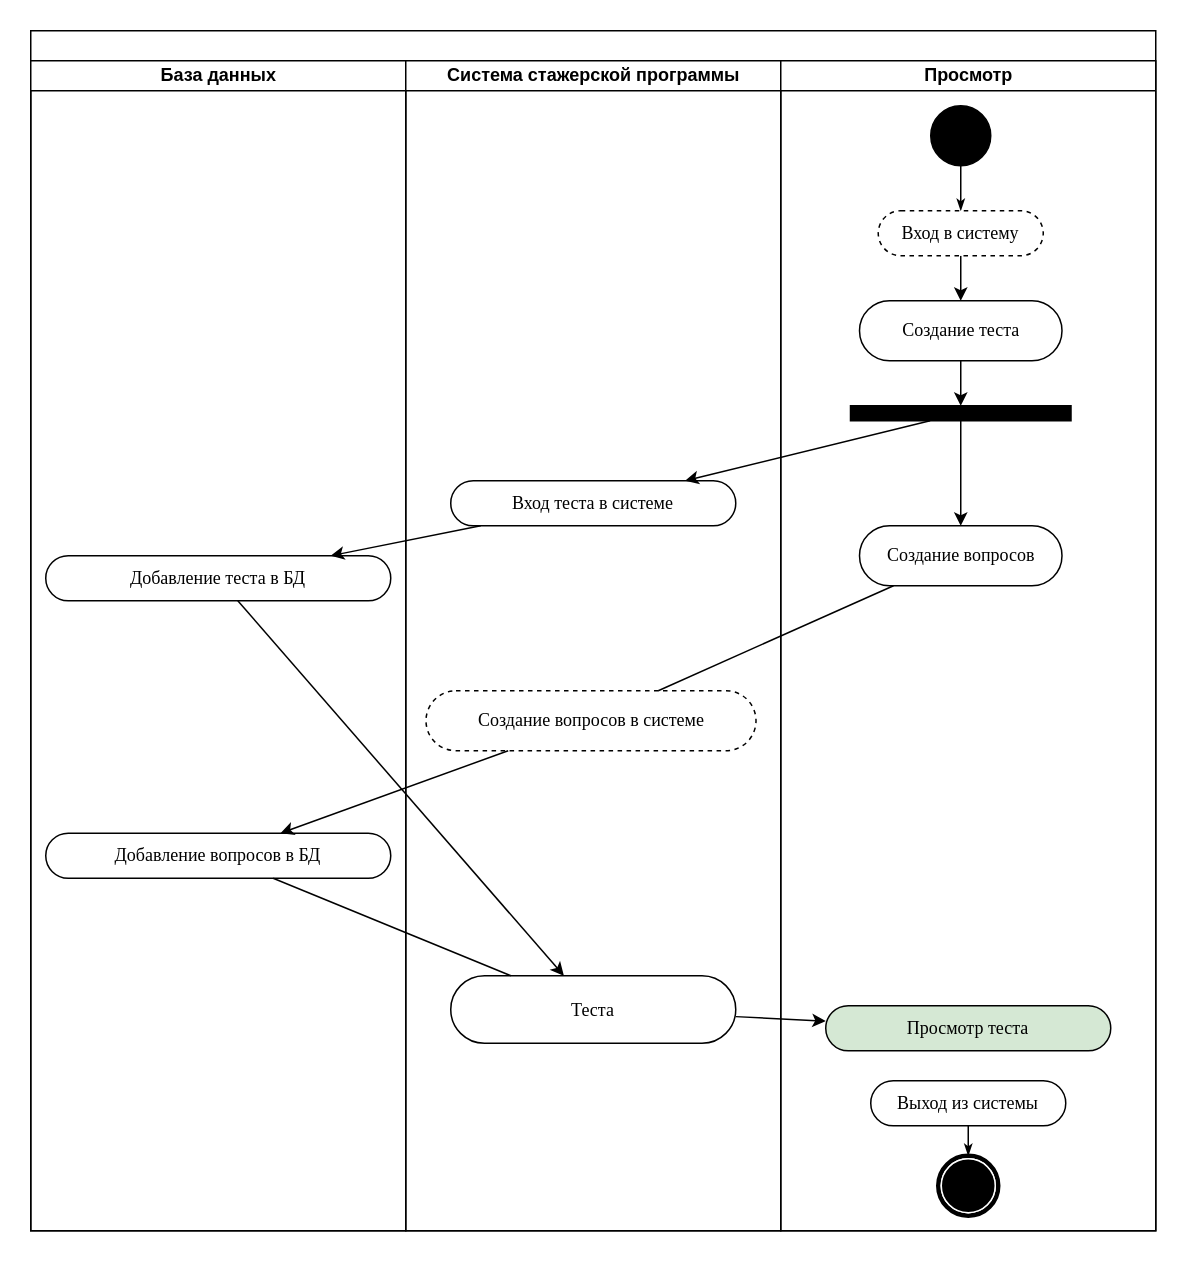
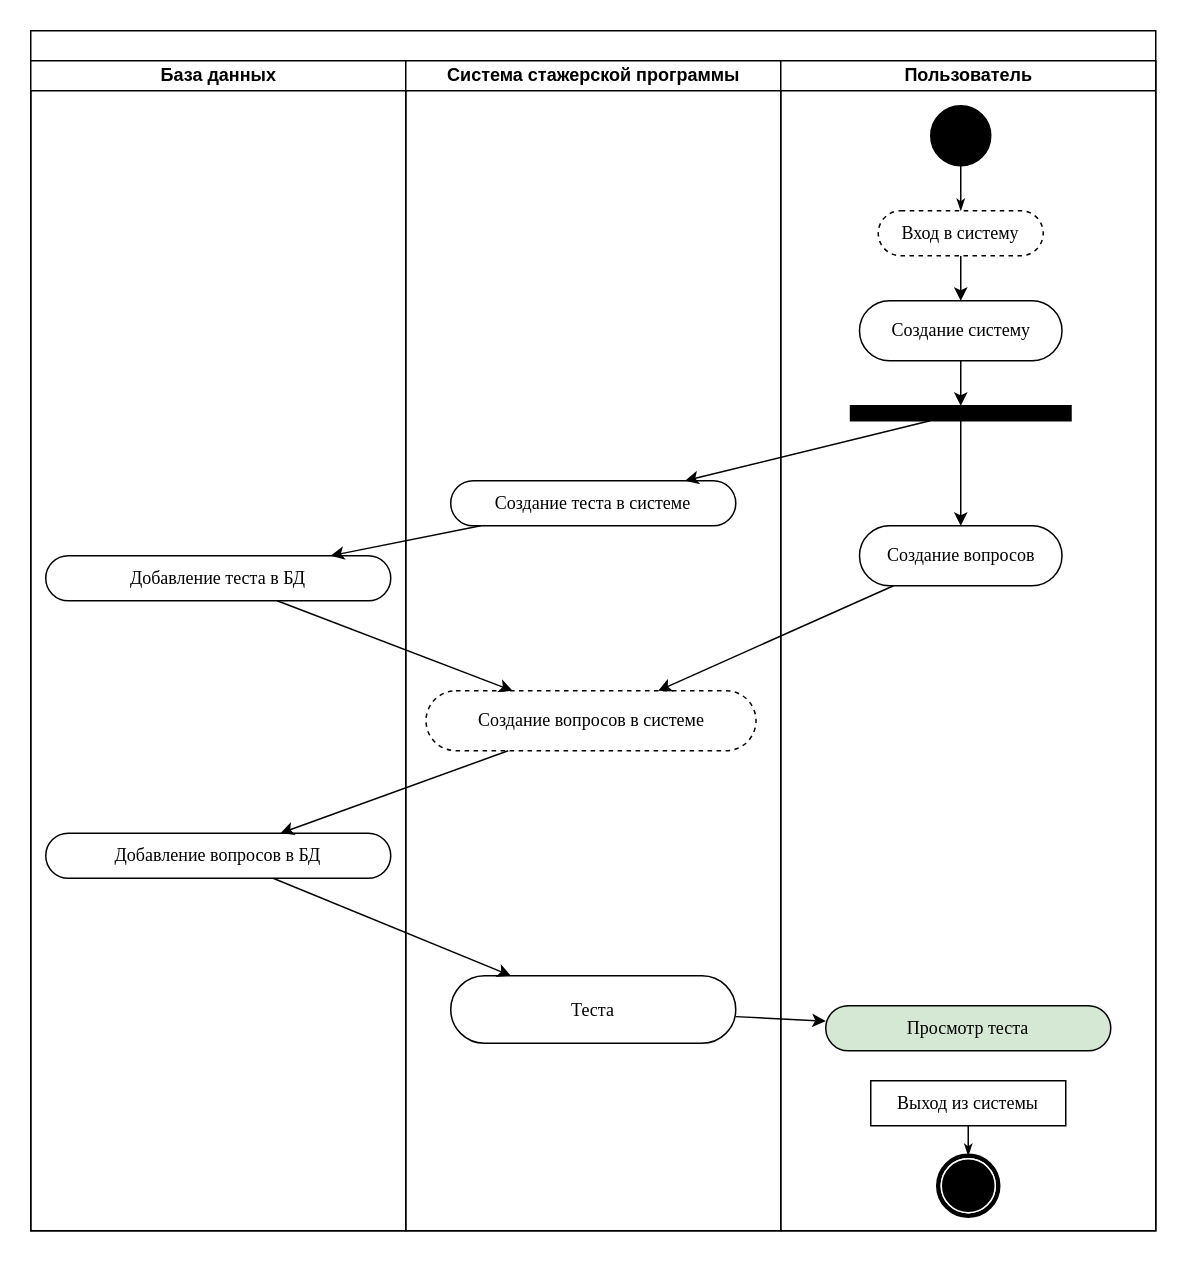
(969, 76) -> (969, 76)
(962, 331) -> (962, 331)
(593, 503) -> (593, 503)
(665, 688) -> (669, 686)
(320, 695) -> (390, 644)
(504, 973) -> (500, 971)
(968, 1103) -> (968, 1103)
